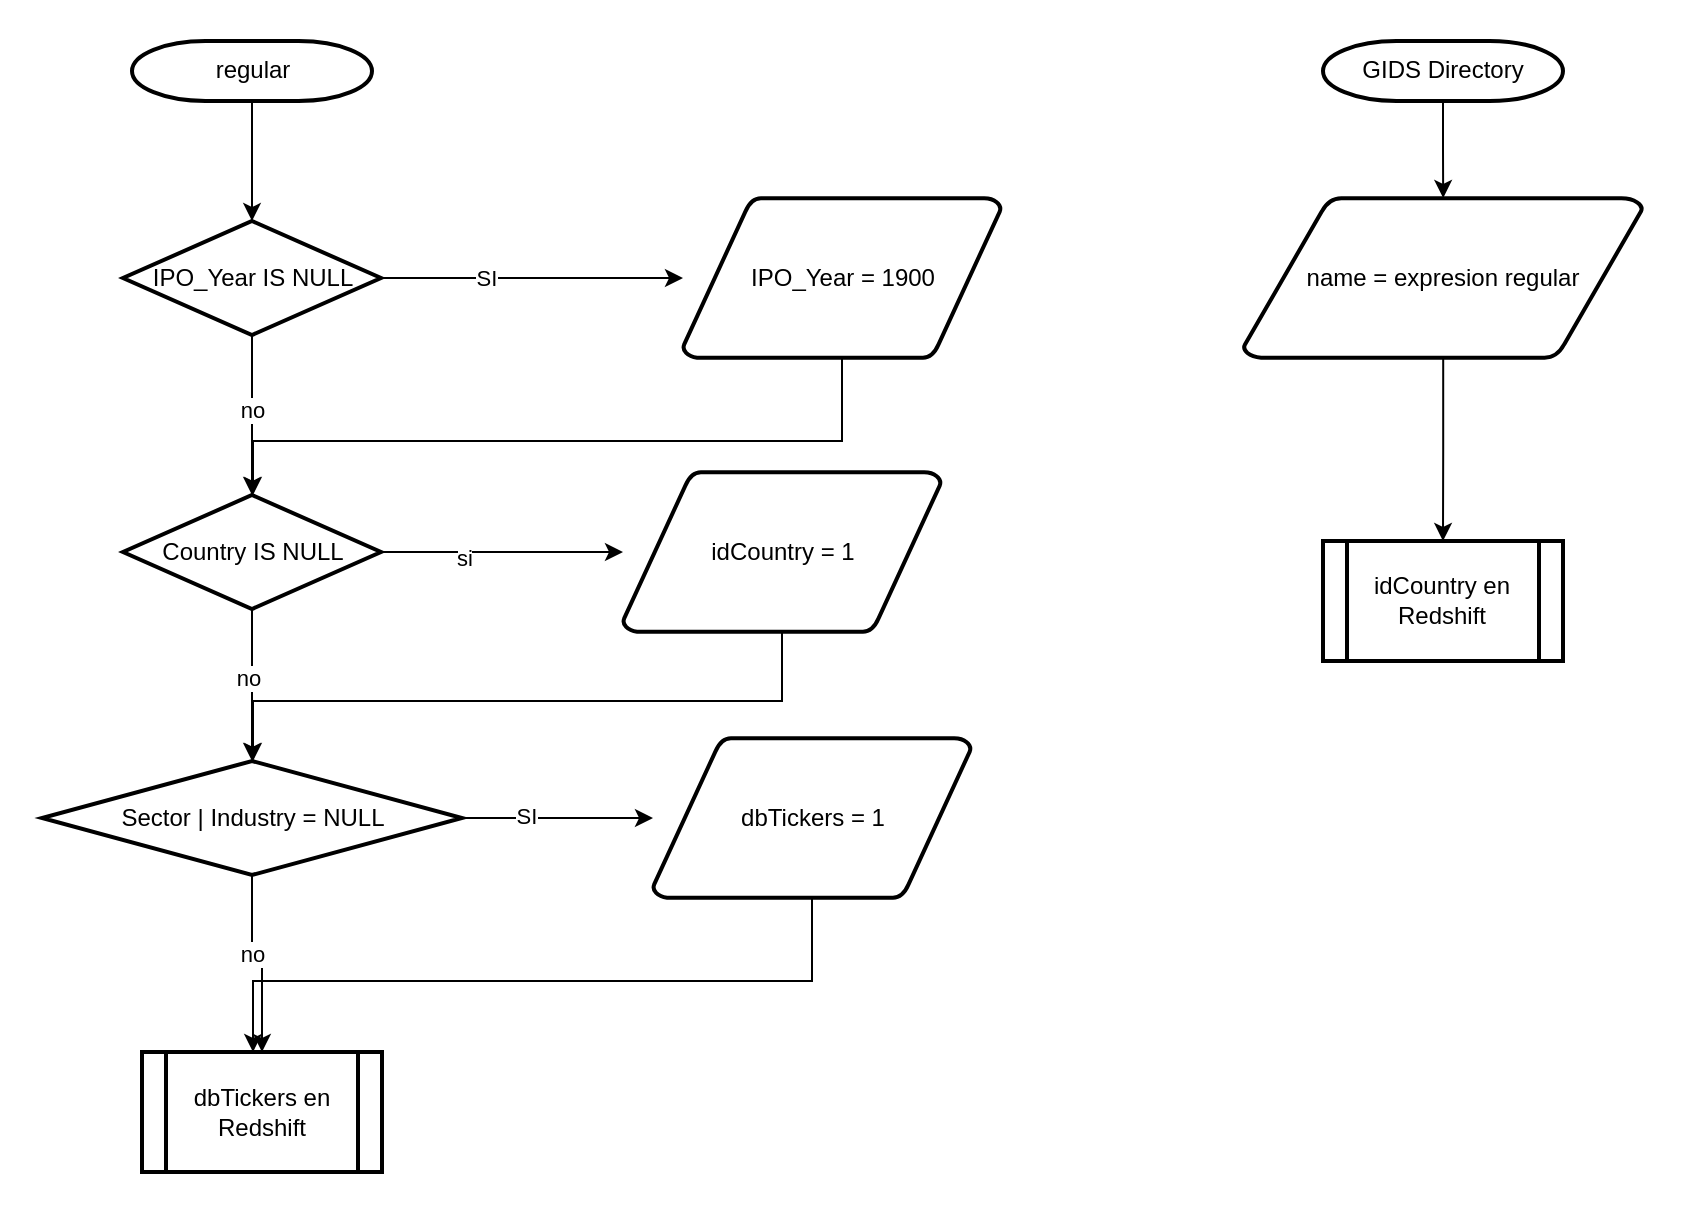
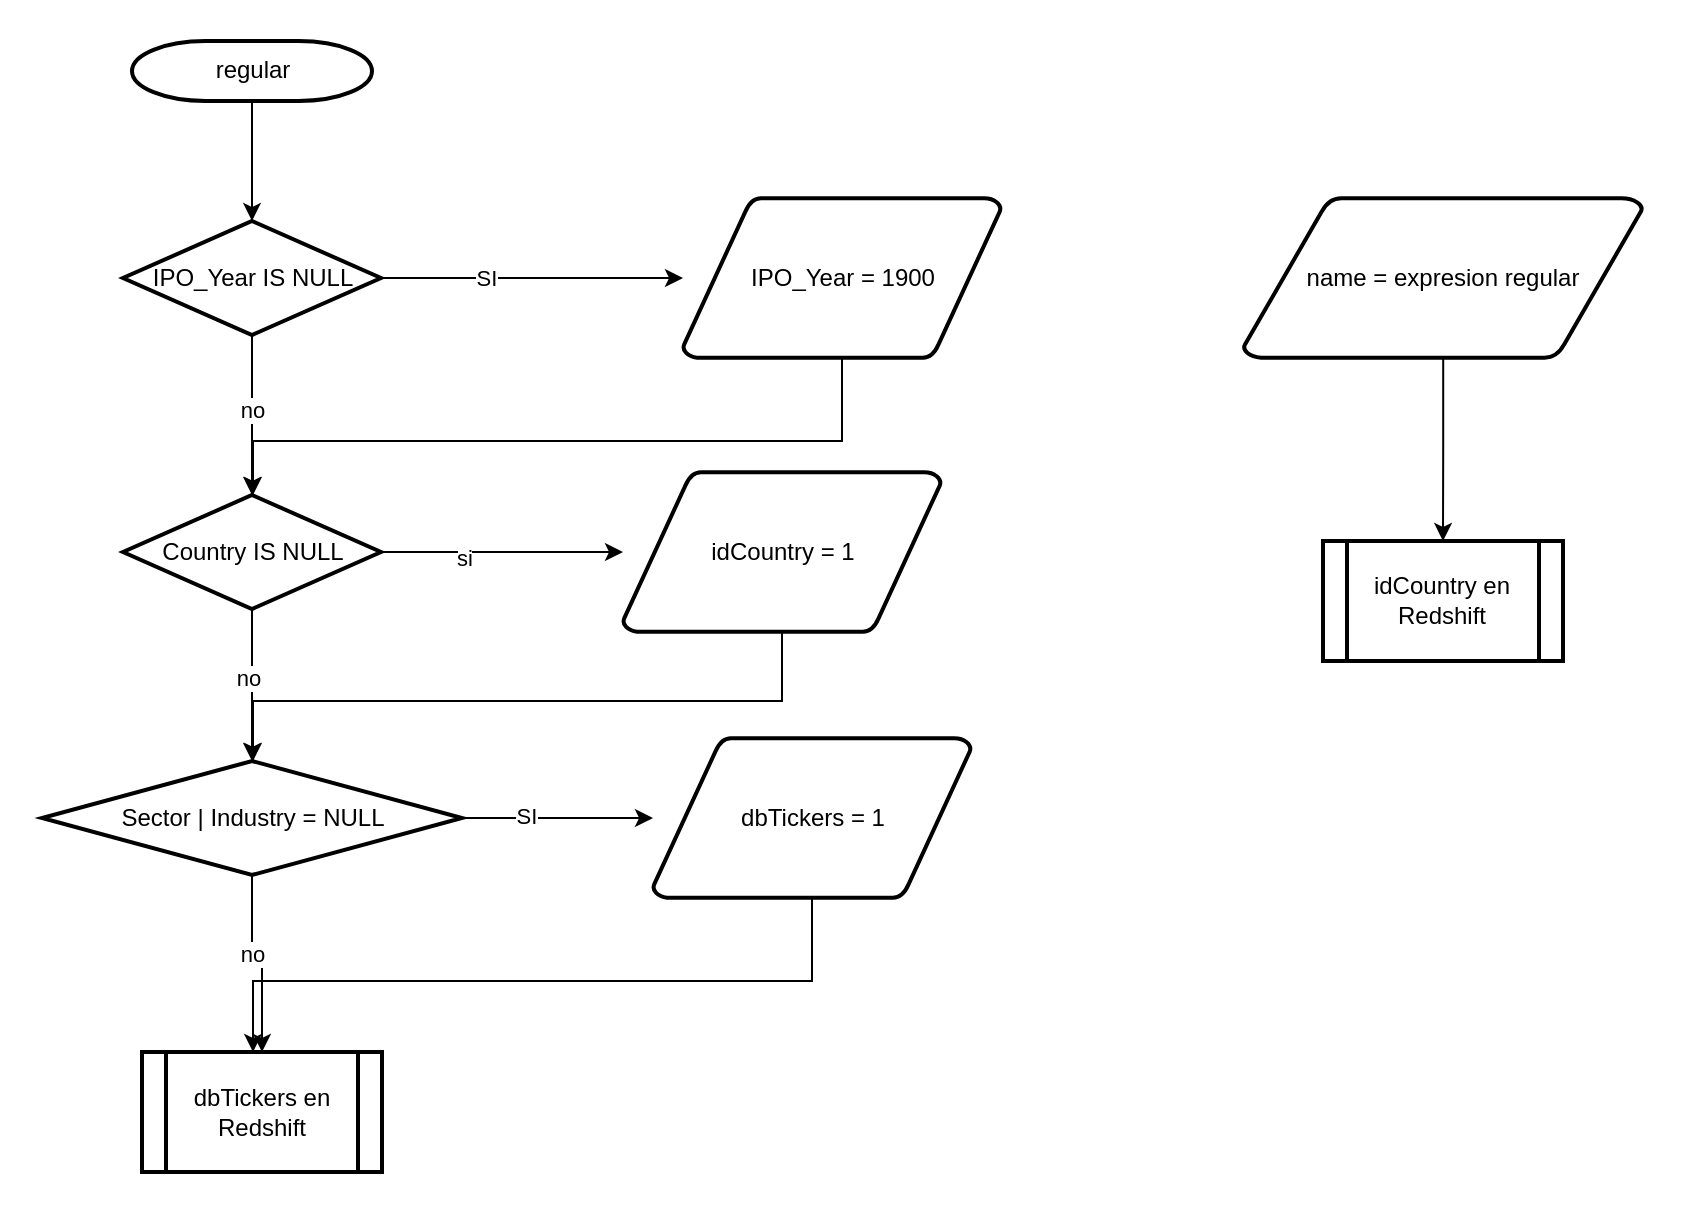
(1443, 71) -> none
(1443, 143) -> none
